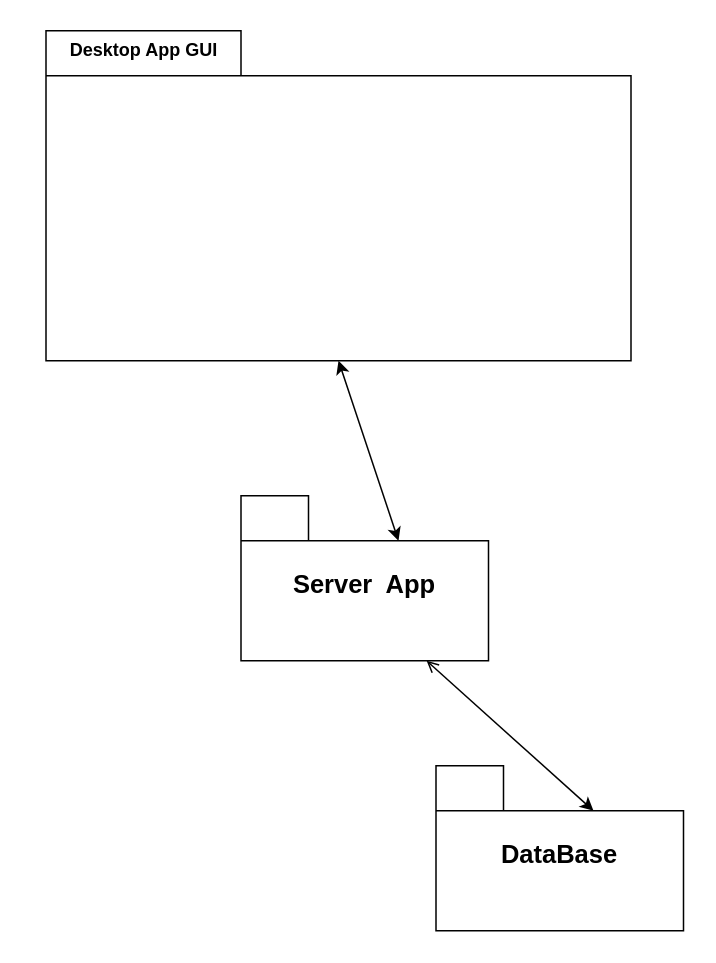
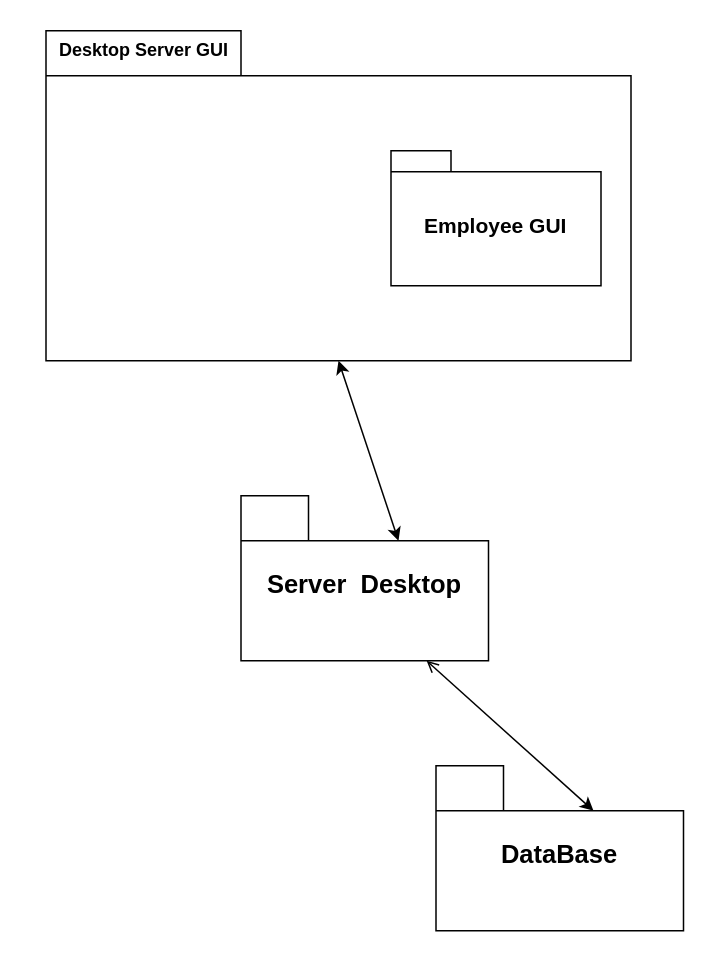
(144, 50) -> (144, 50)
none -> (496, 218)
(365, 586) -> (365, 586)
